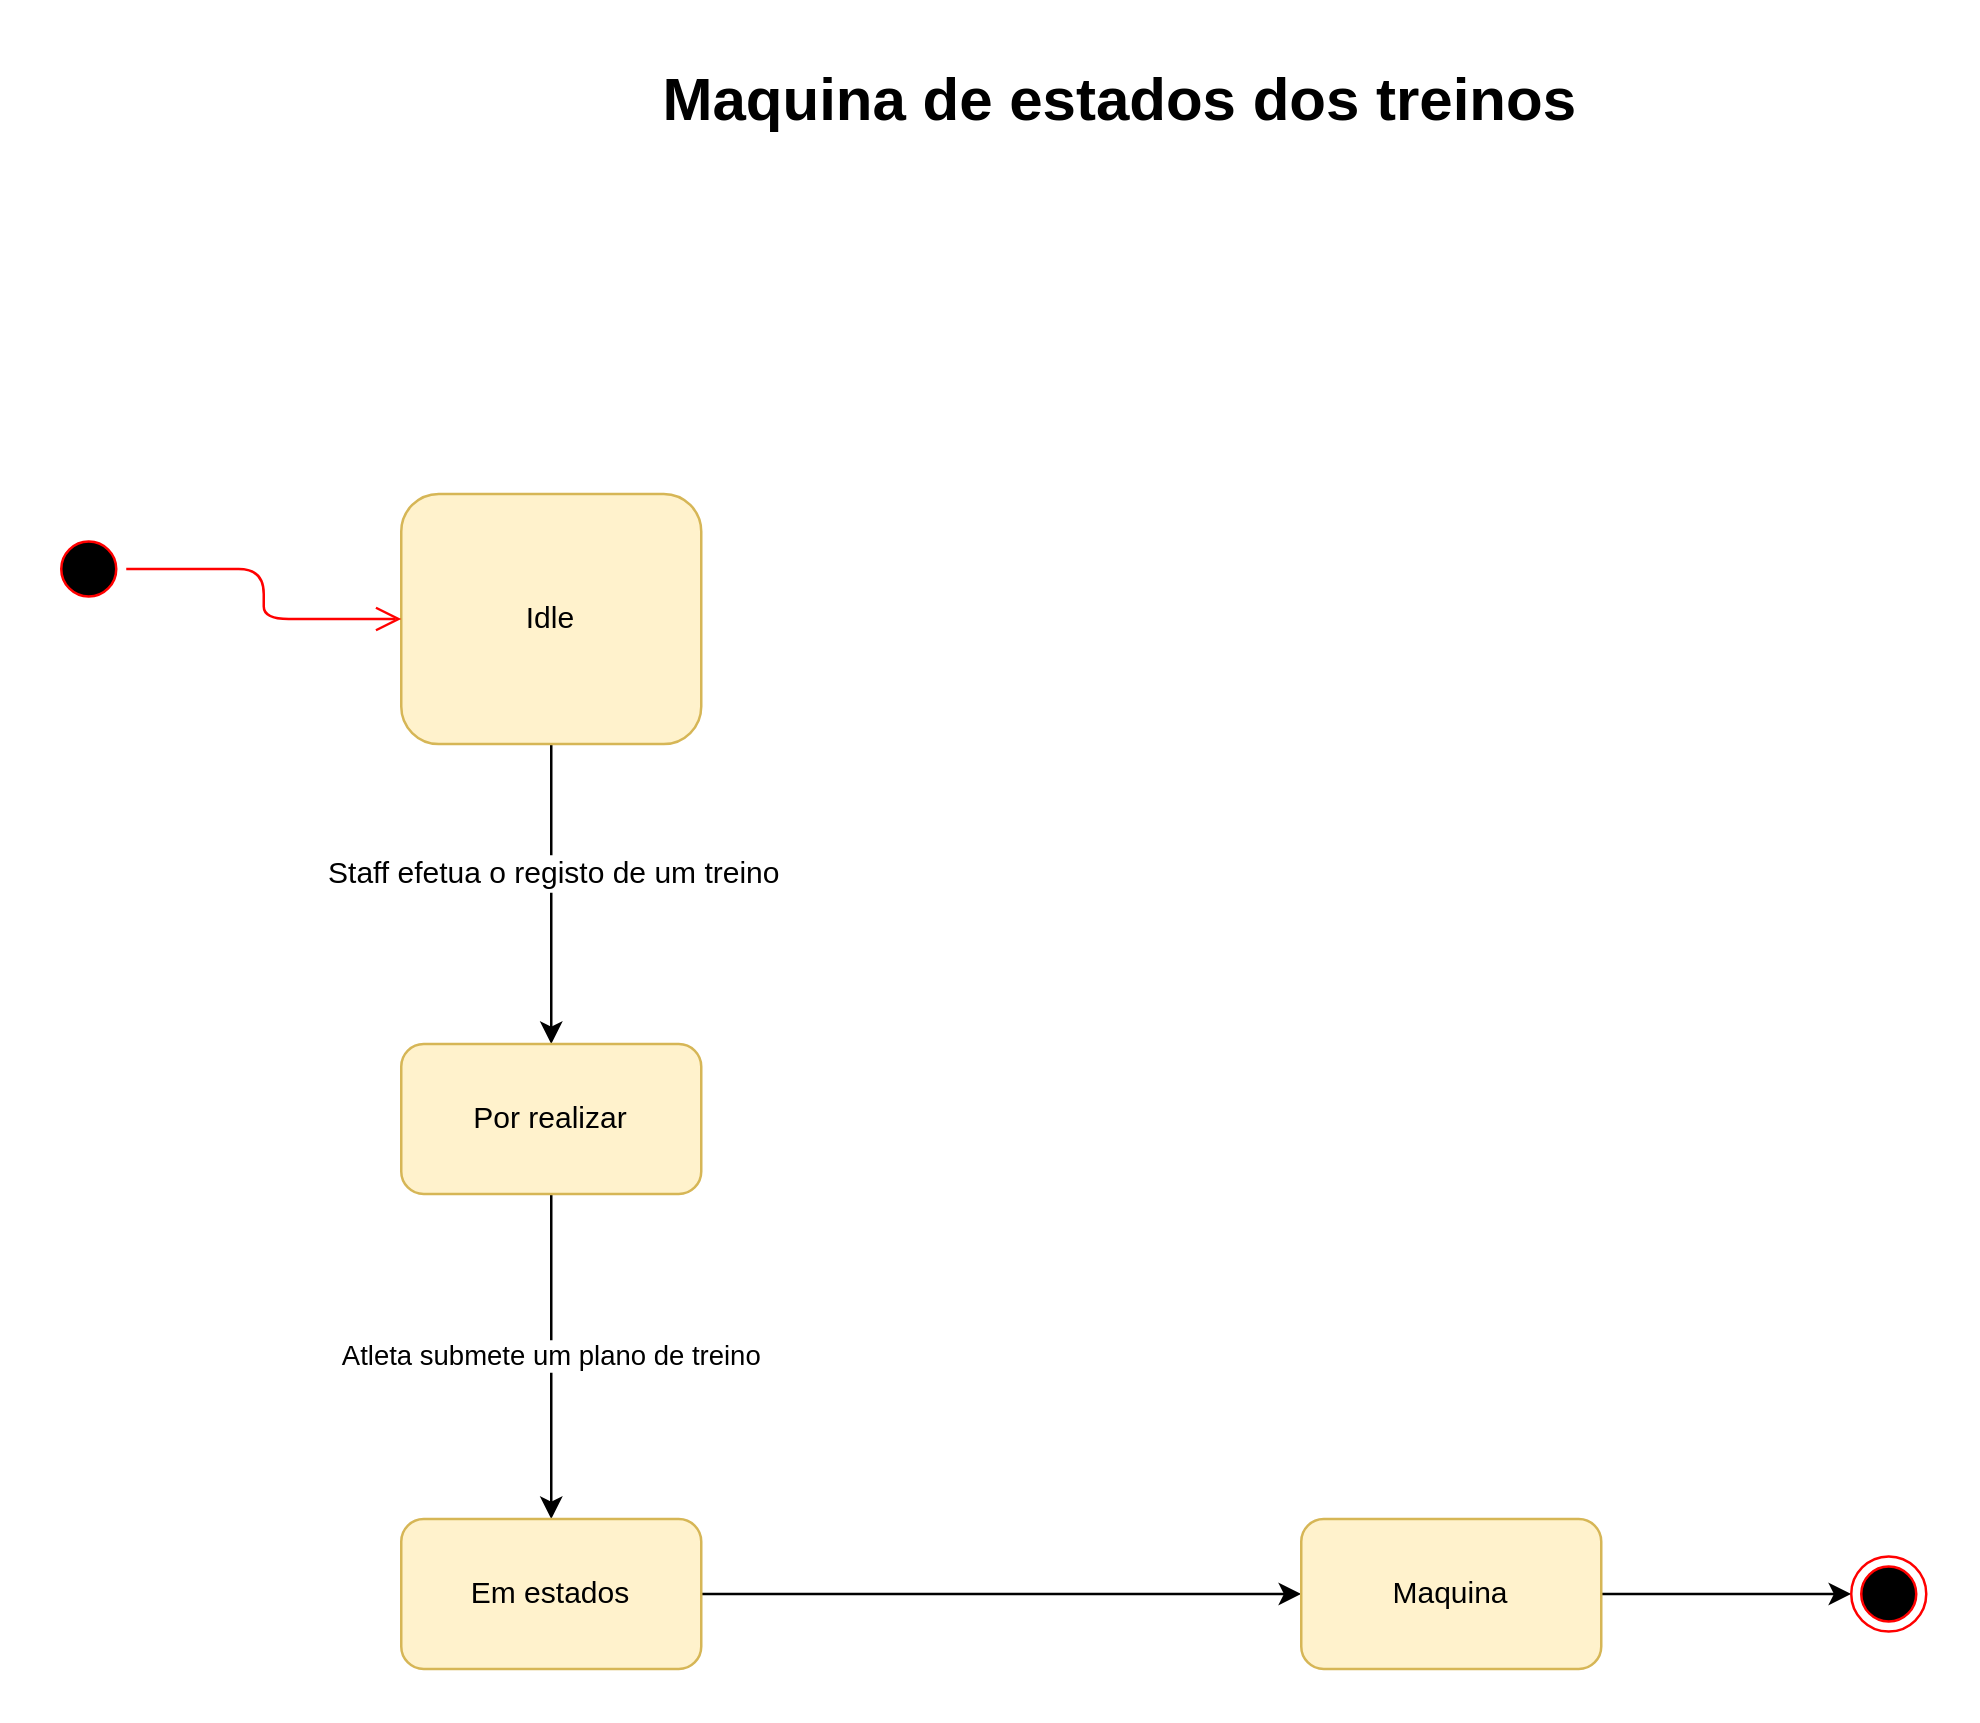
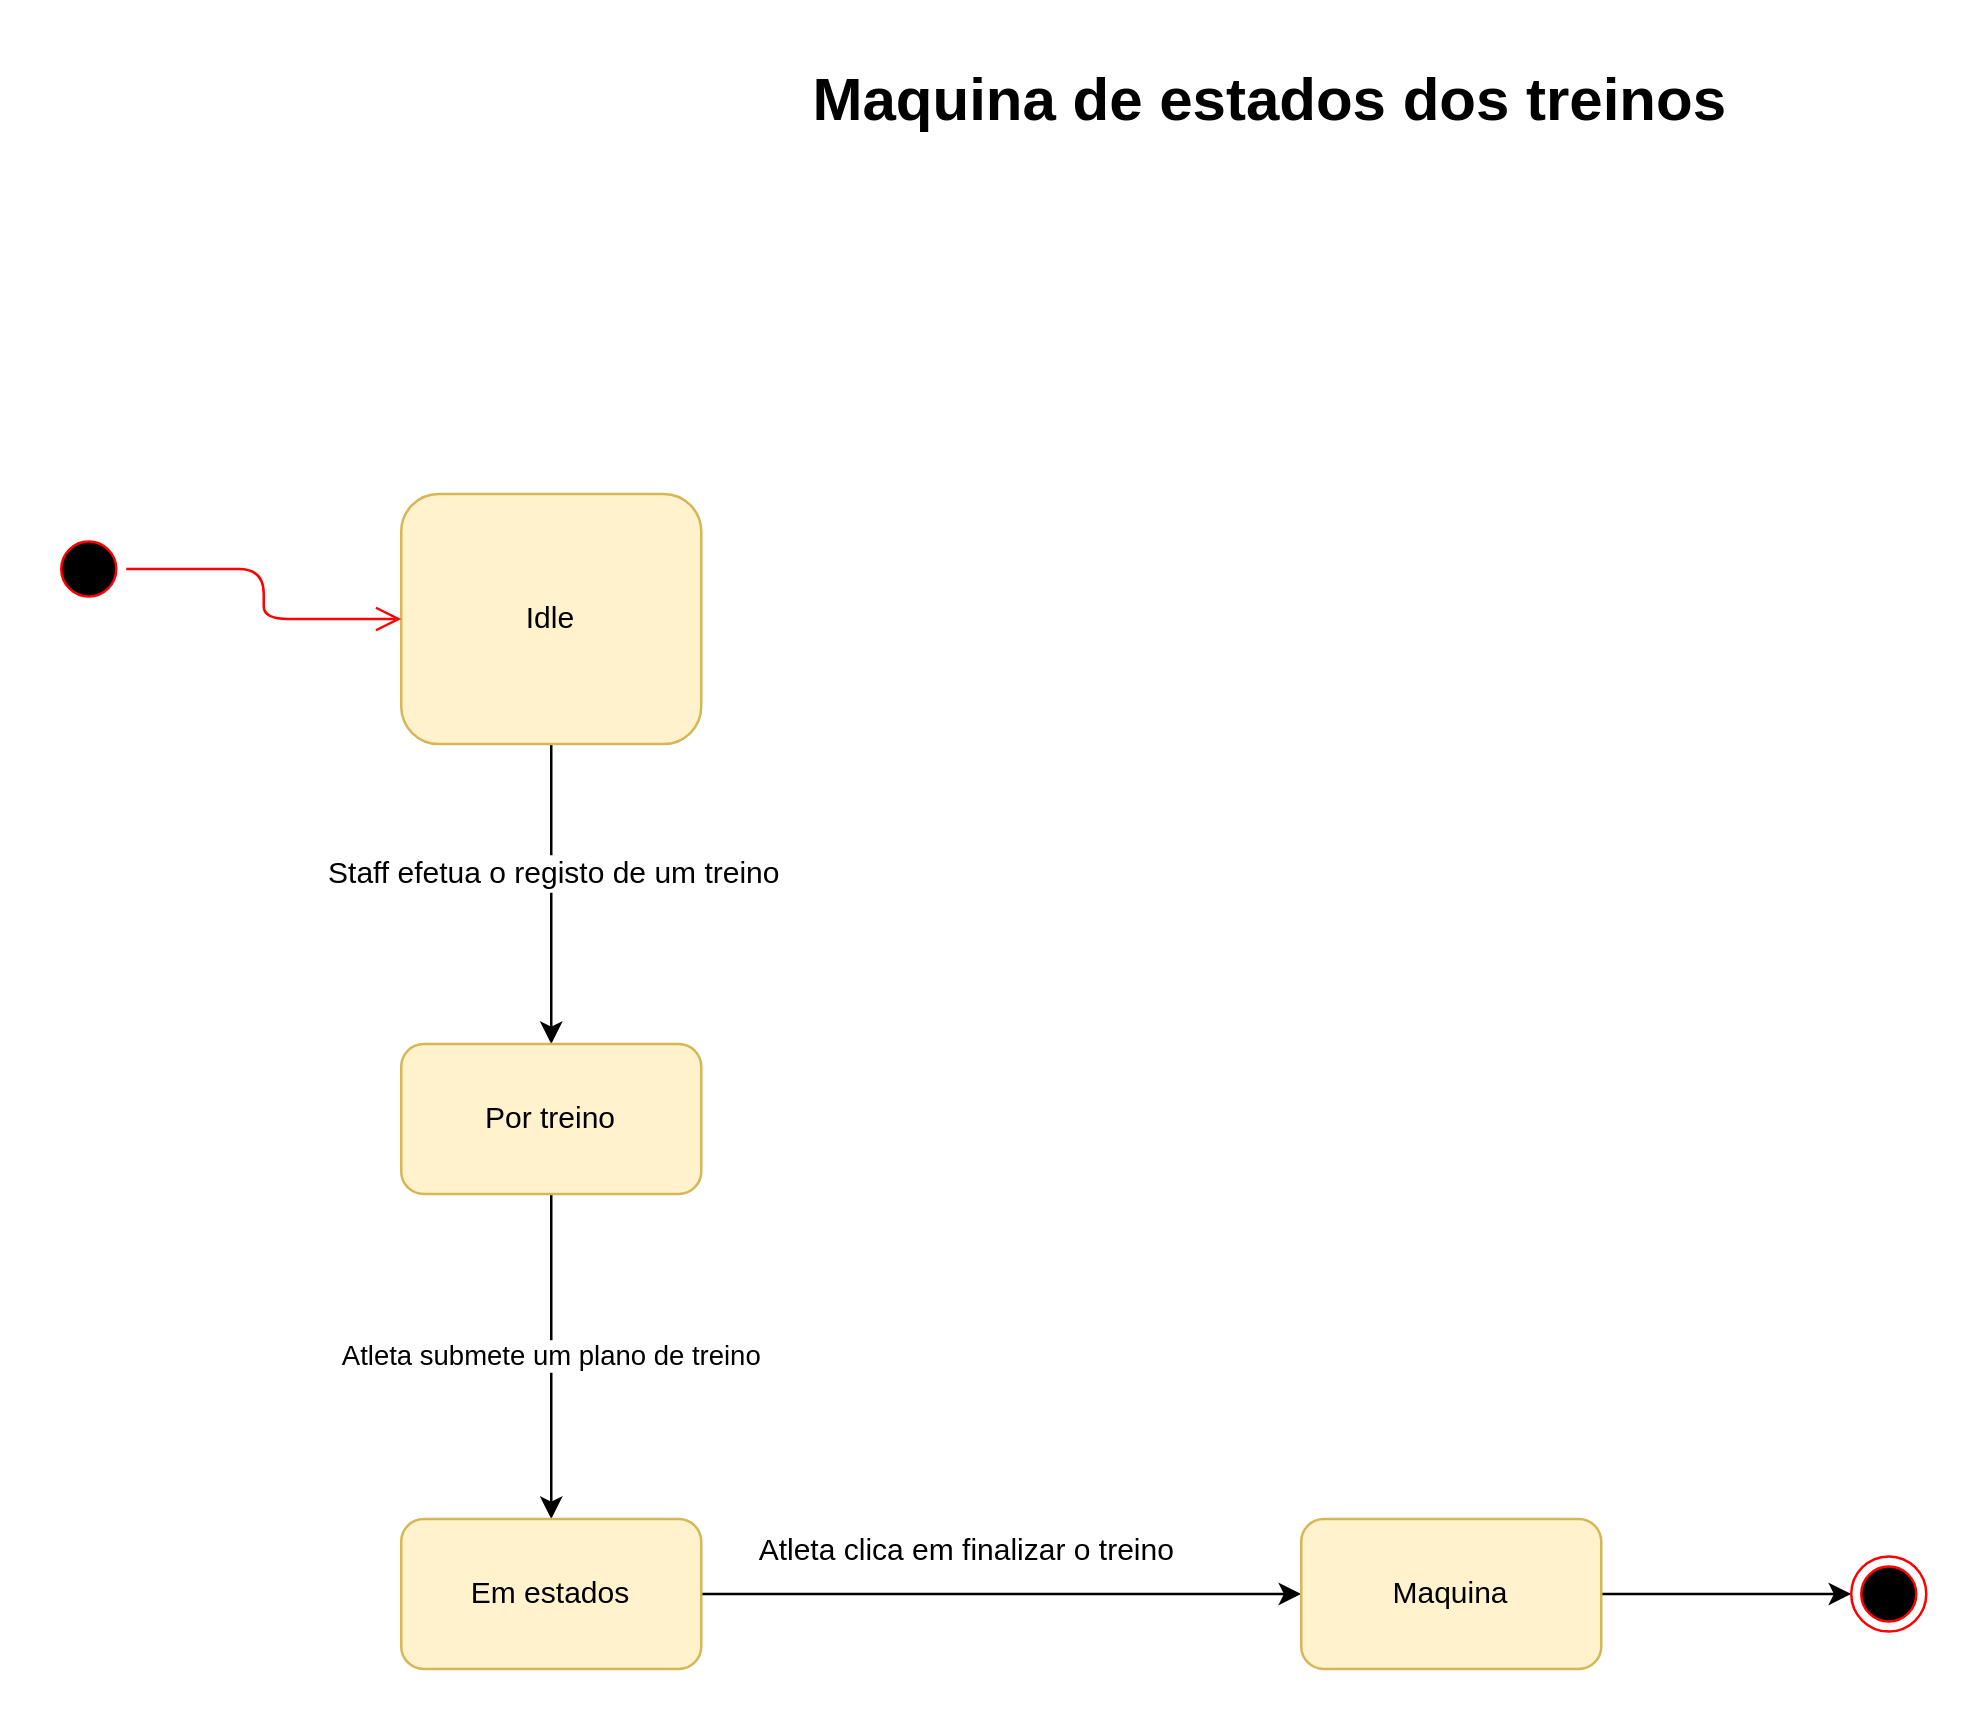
(1126, 201) -> (1276, 201)
(551, 1119) -> (551, 1119)
none -> (965, 1550)
